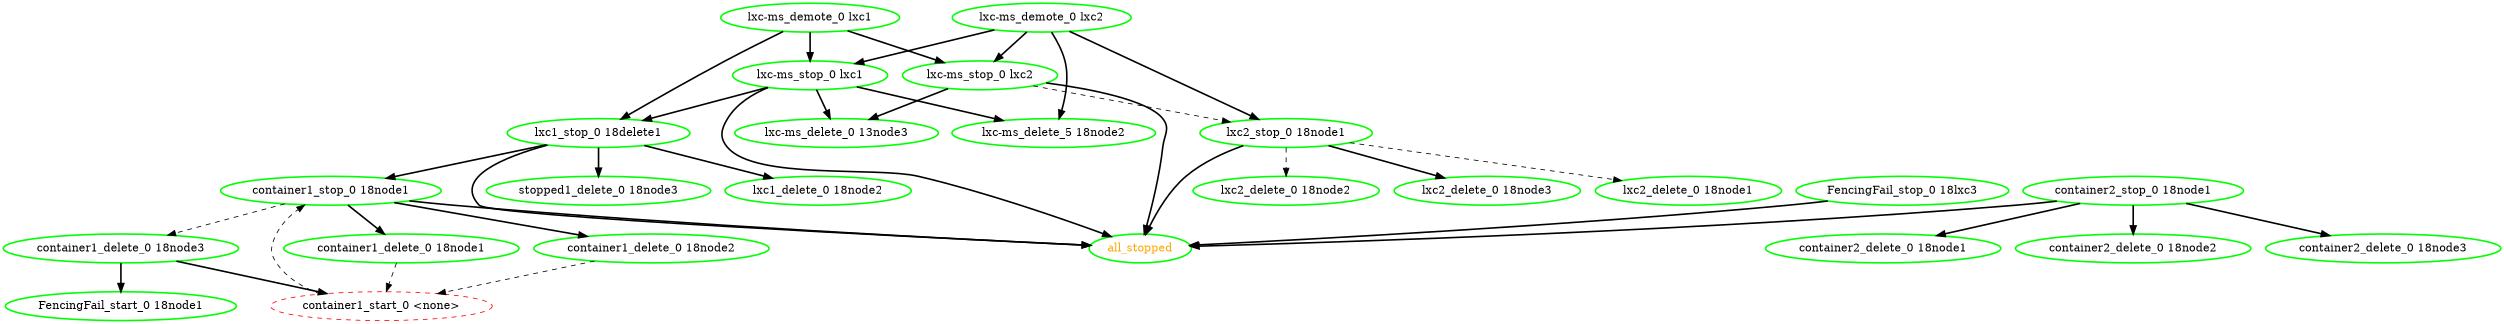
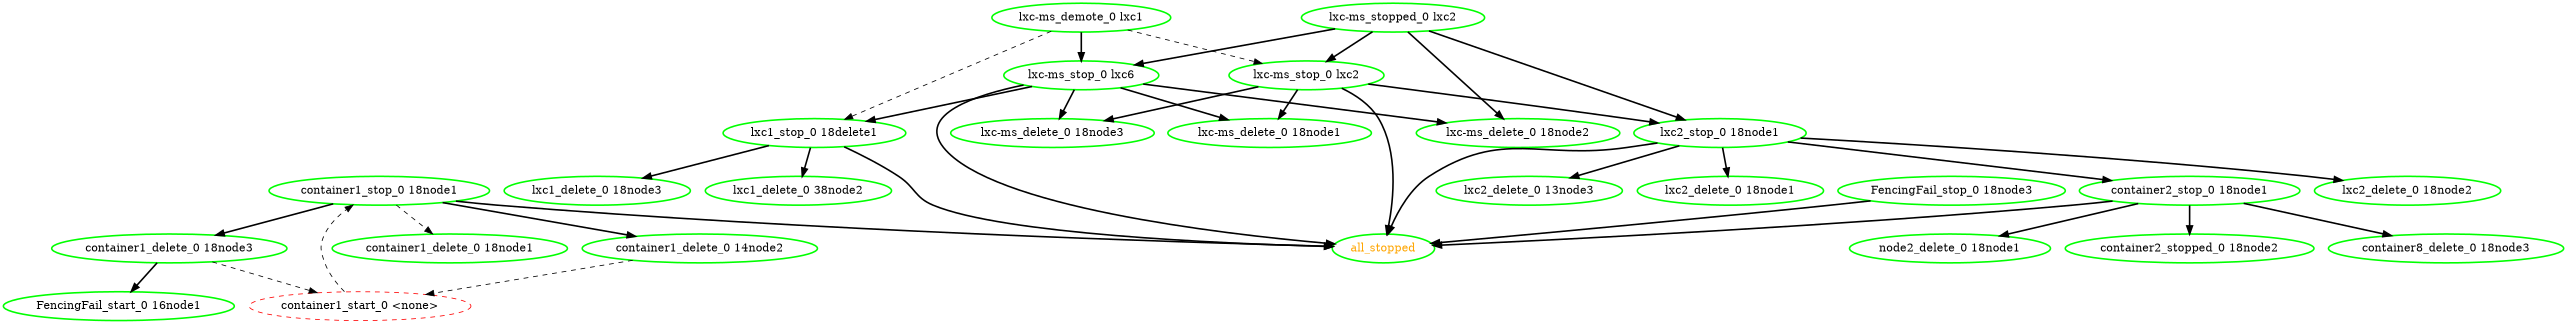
(1042, 18) -> (1393, 18)
(892, 45) -> (1191, 46)
(705, 72) -> (952, 74)
(810, 75) -> (1081, 75)
(1114, 101) -> (1509, 103)
(837, 133) -> (1052, 133)
(1054, 133) -> (1518, 133)
none -> (1270, 133)
(1286, 158) -> (2068, 155)
(470, 161) -> none
(1482, 161) -> (1724, 158)
none -> (1945, 161)
(599, 191) -> (597, 191)
(818, 191) -> (798, 191)
(1487, 191) -> (1529, 191)
(1902, 191) -> (1952, 191)
(363, 217) -> (411, 217)
(230, 218) -> (278, 218)
(651, 248) -> (700, 248)
(1883, 248) -> (1950, 248)
(2133, 248) -> (2190, 248)
(2383, 248) -> (2446, 248)
(393, 274) -> none
(248, 277) -> (261, 276)
(121, 306) -> (119, 306)
